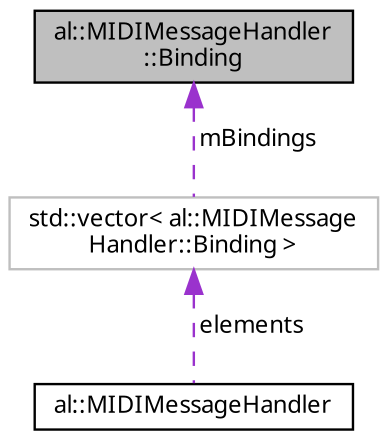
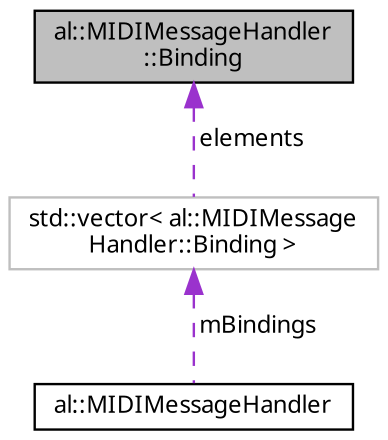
(256, 140) -> (249, 140)
(249, 327) -> (256, 327)
